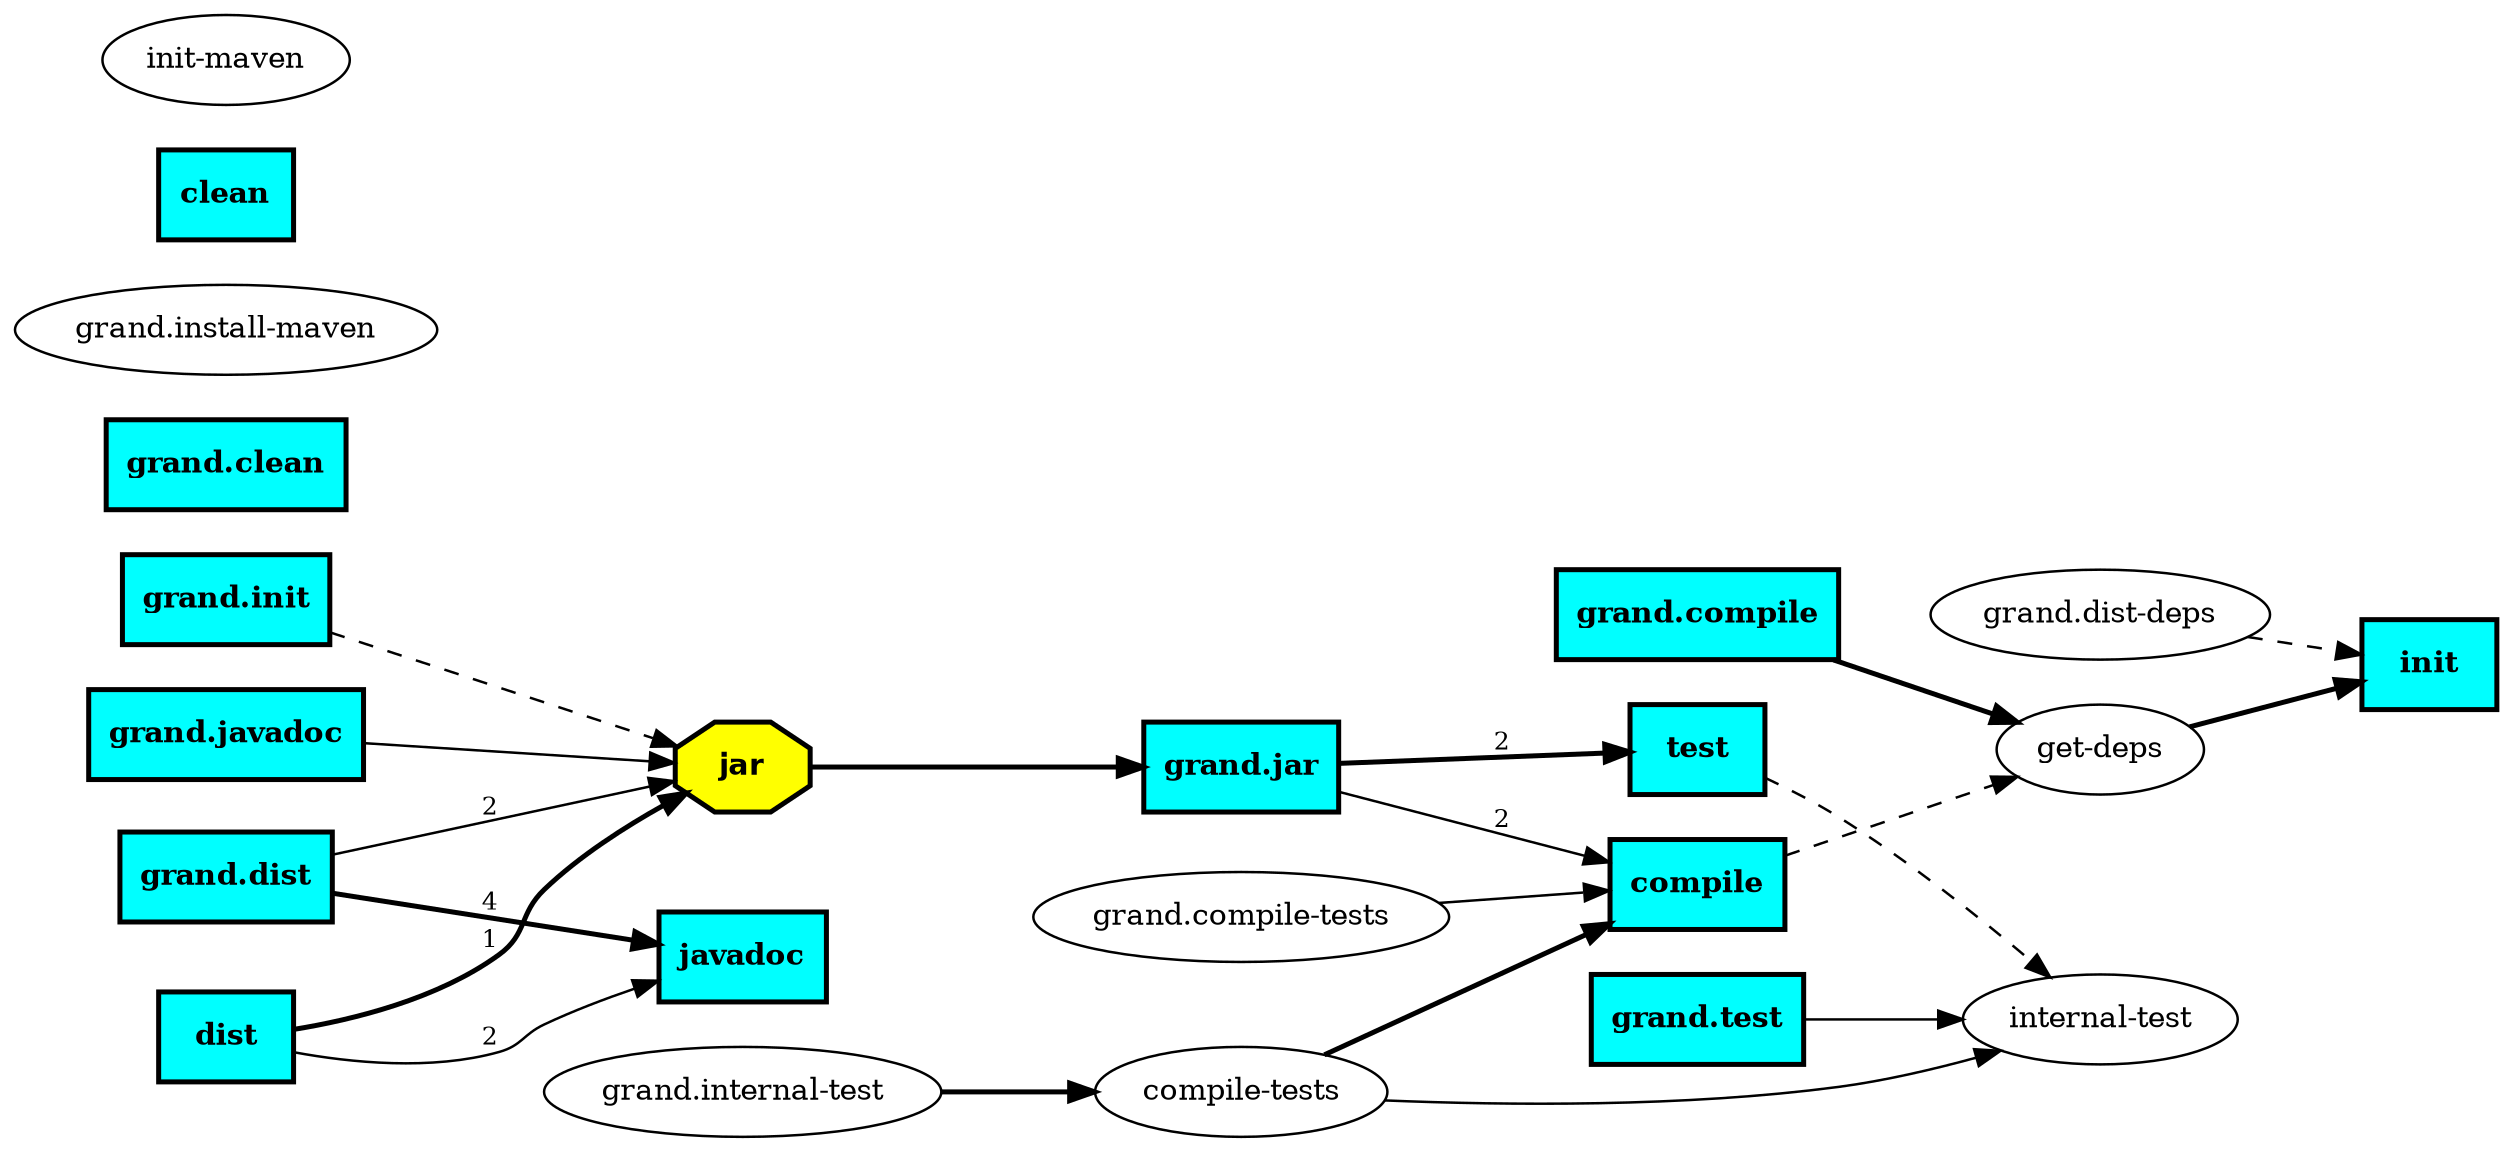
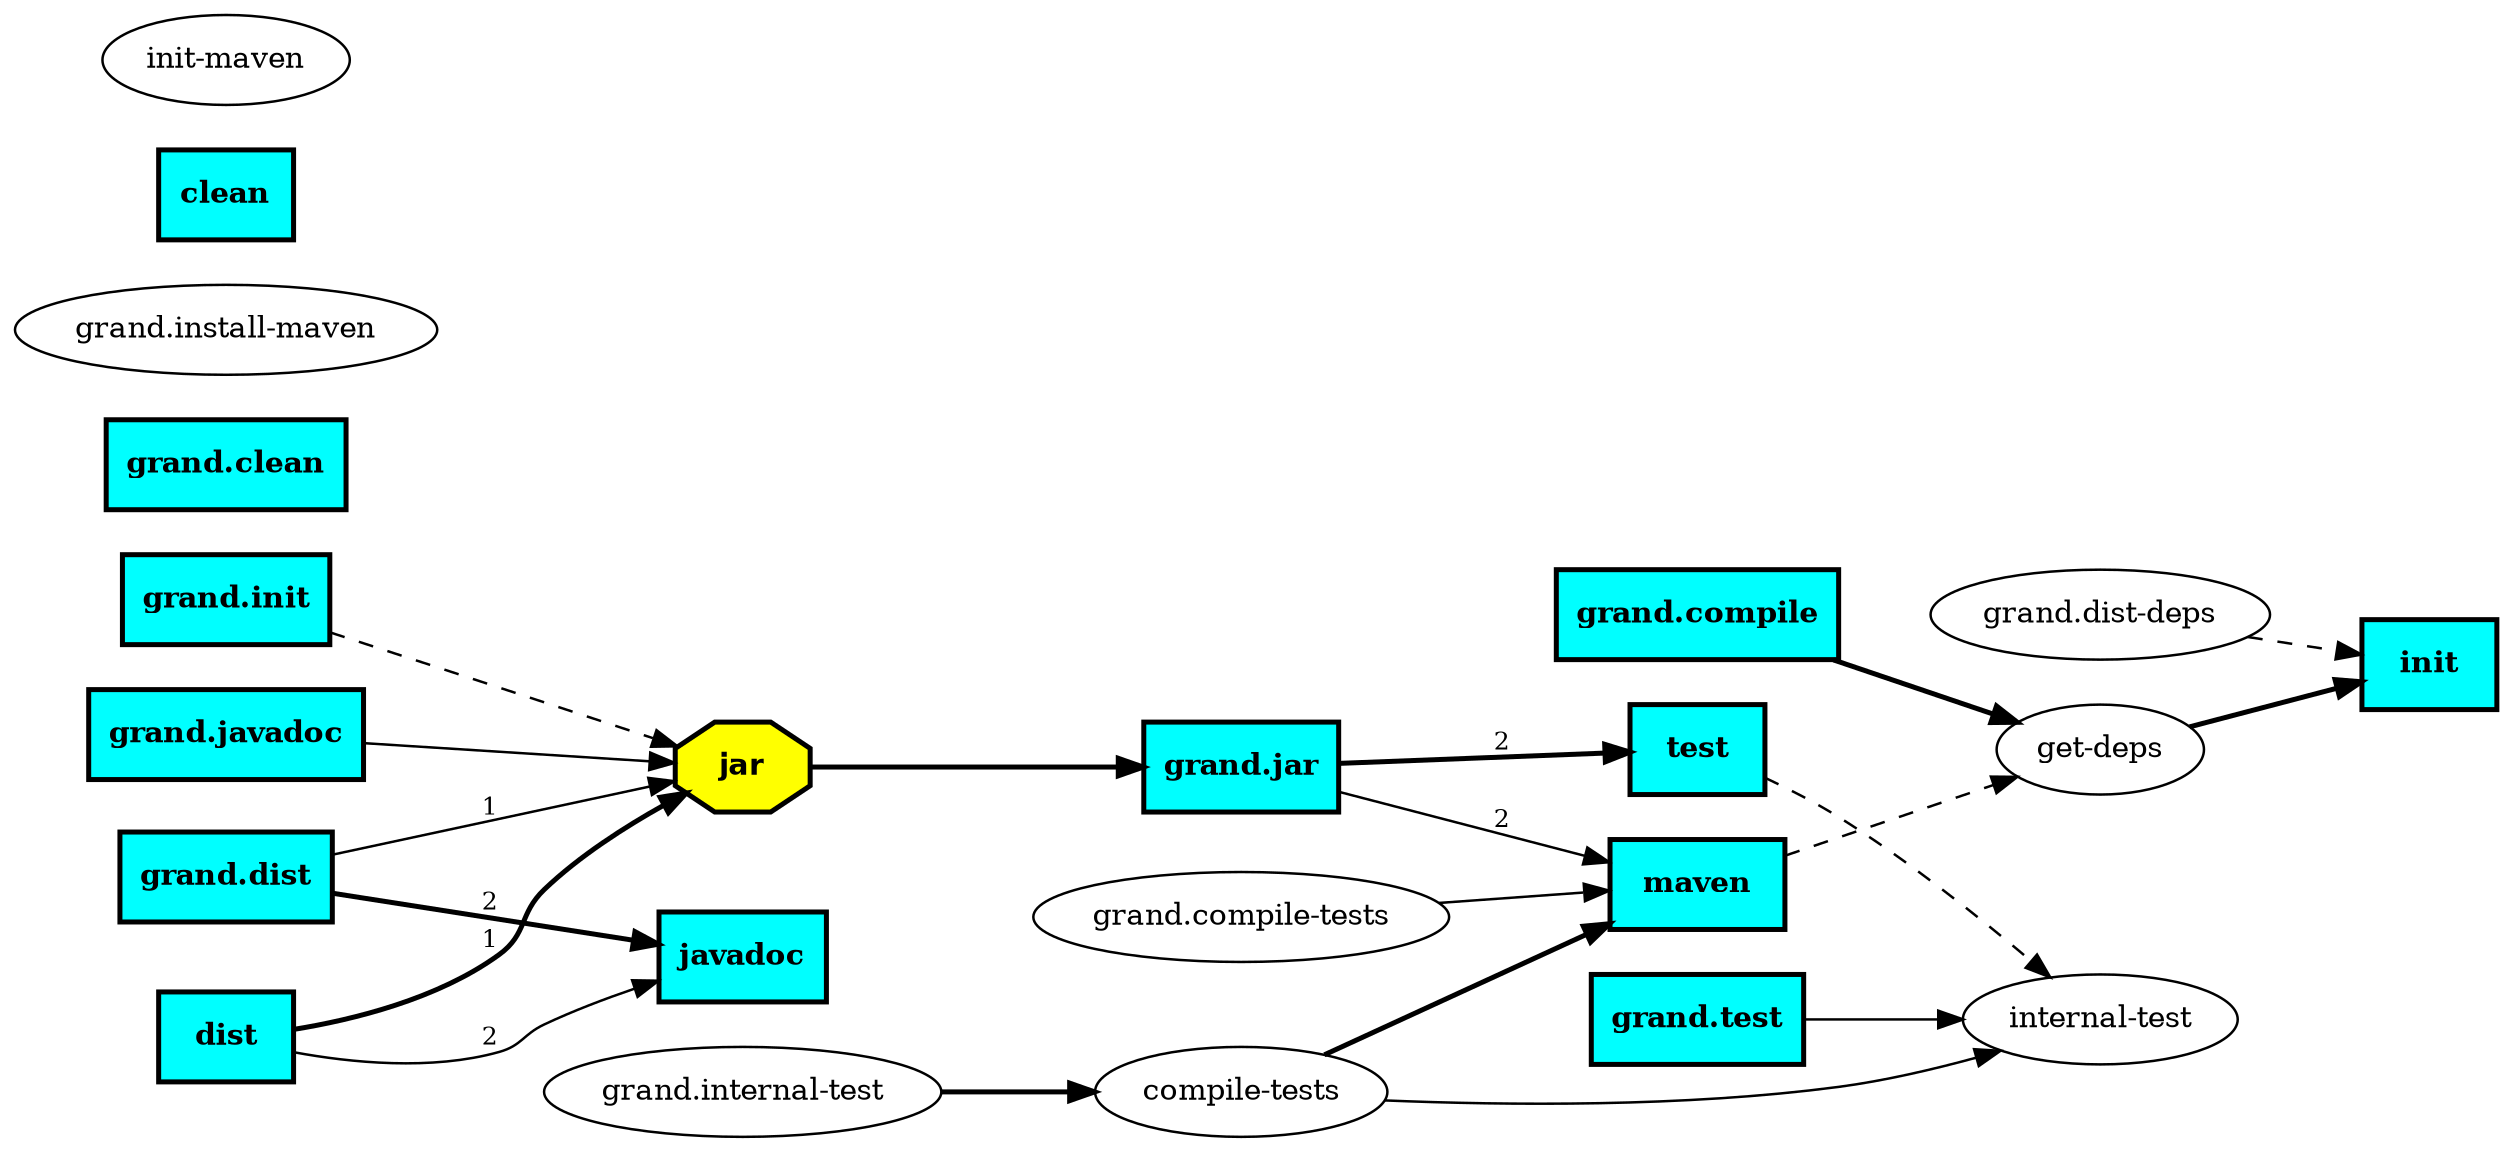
(491, 808) -> (491, 808)
(1697, 885) -> (1697, 885)
(491, 903) -> (491, 903)
